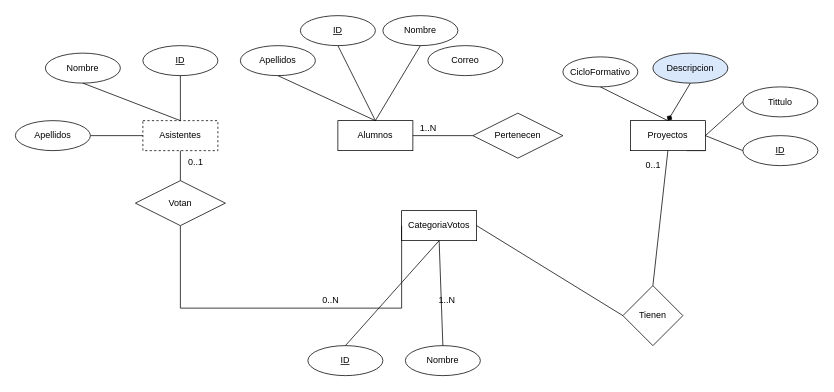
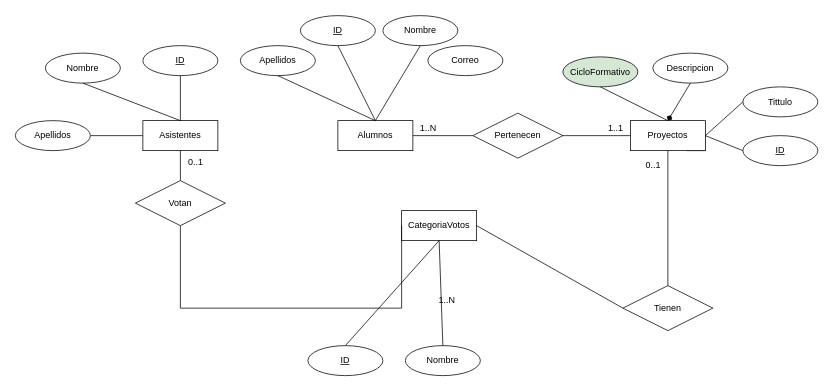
(690, 68) -> (690, 68)
(600, 72) -> (600, 72)
none -> (615, 128)
(180, 135) -> (180, 135)
none -> (597, 135)
(330, 300) -> none
(653, 315) -> (668, 308)
